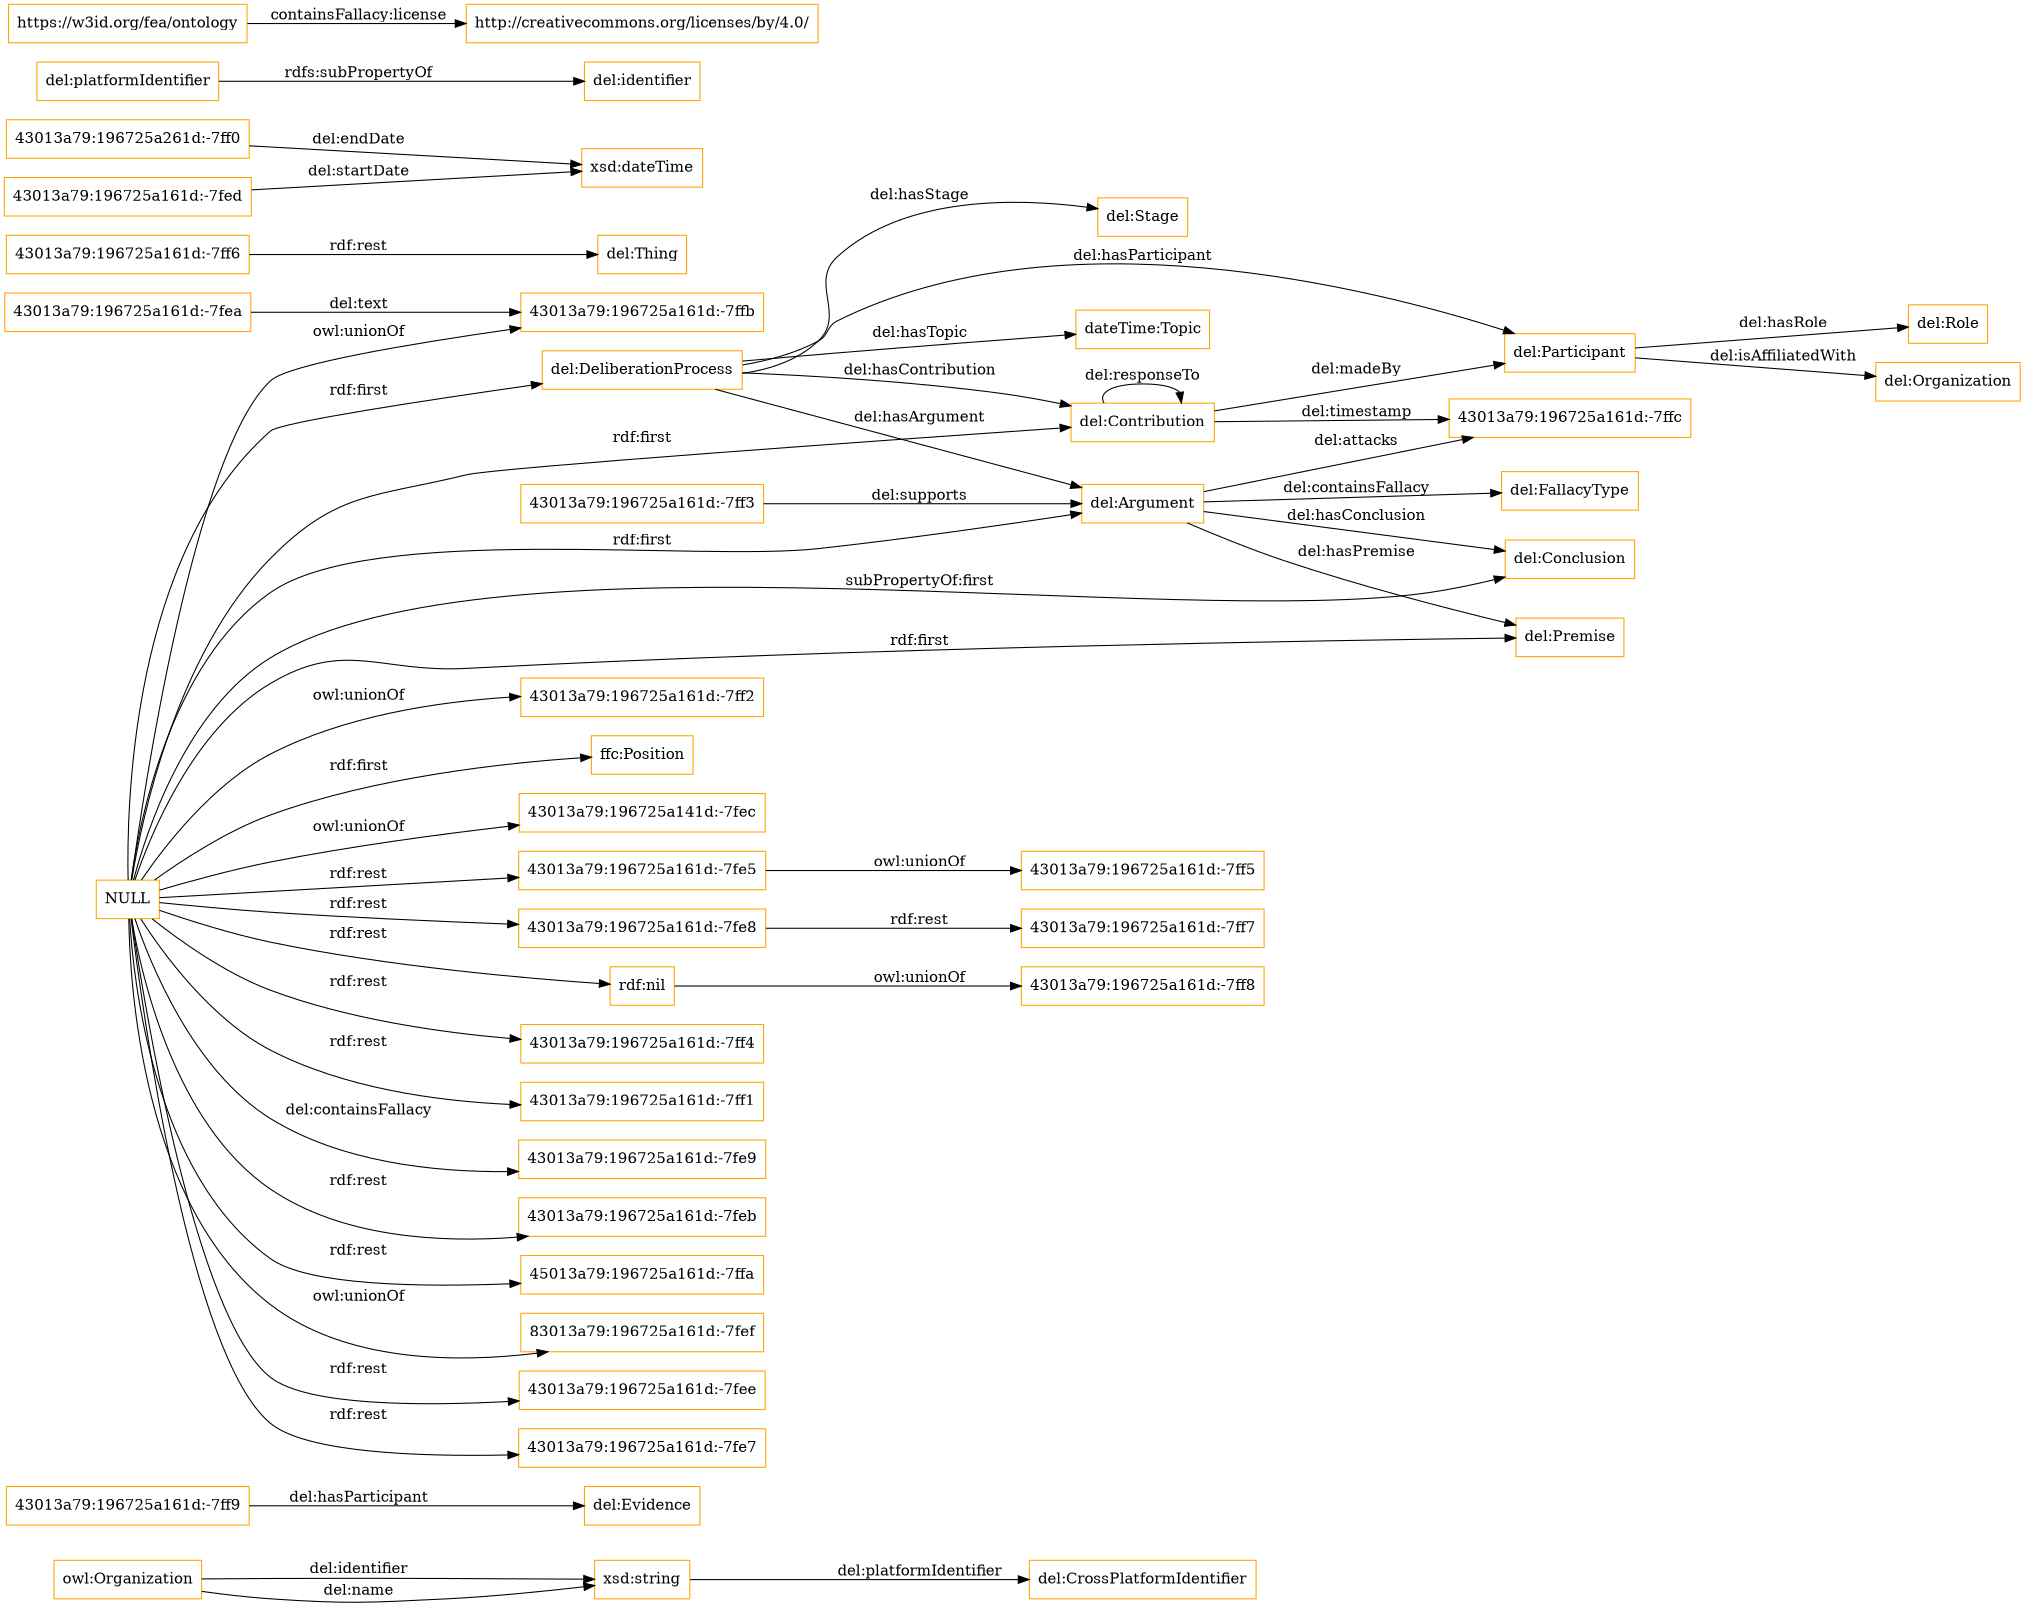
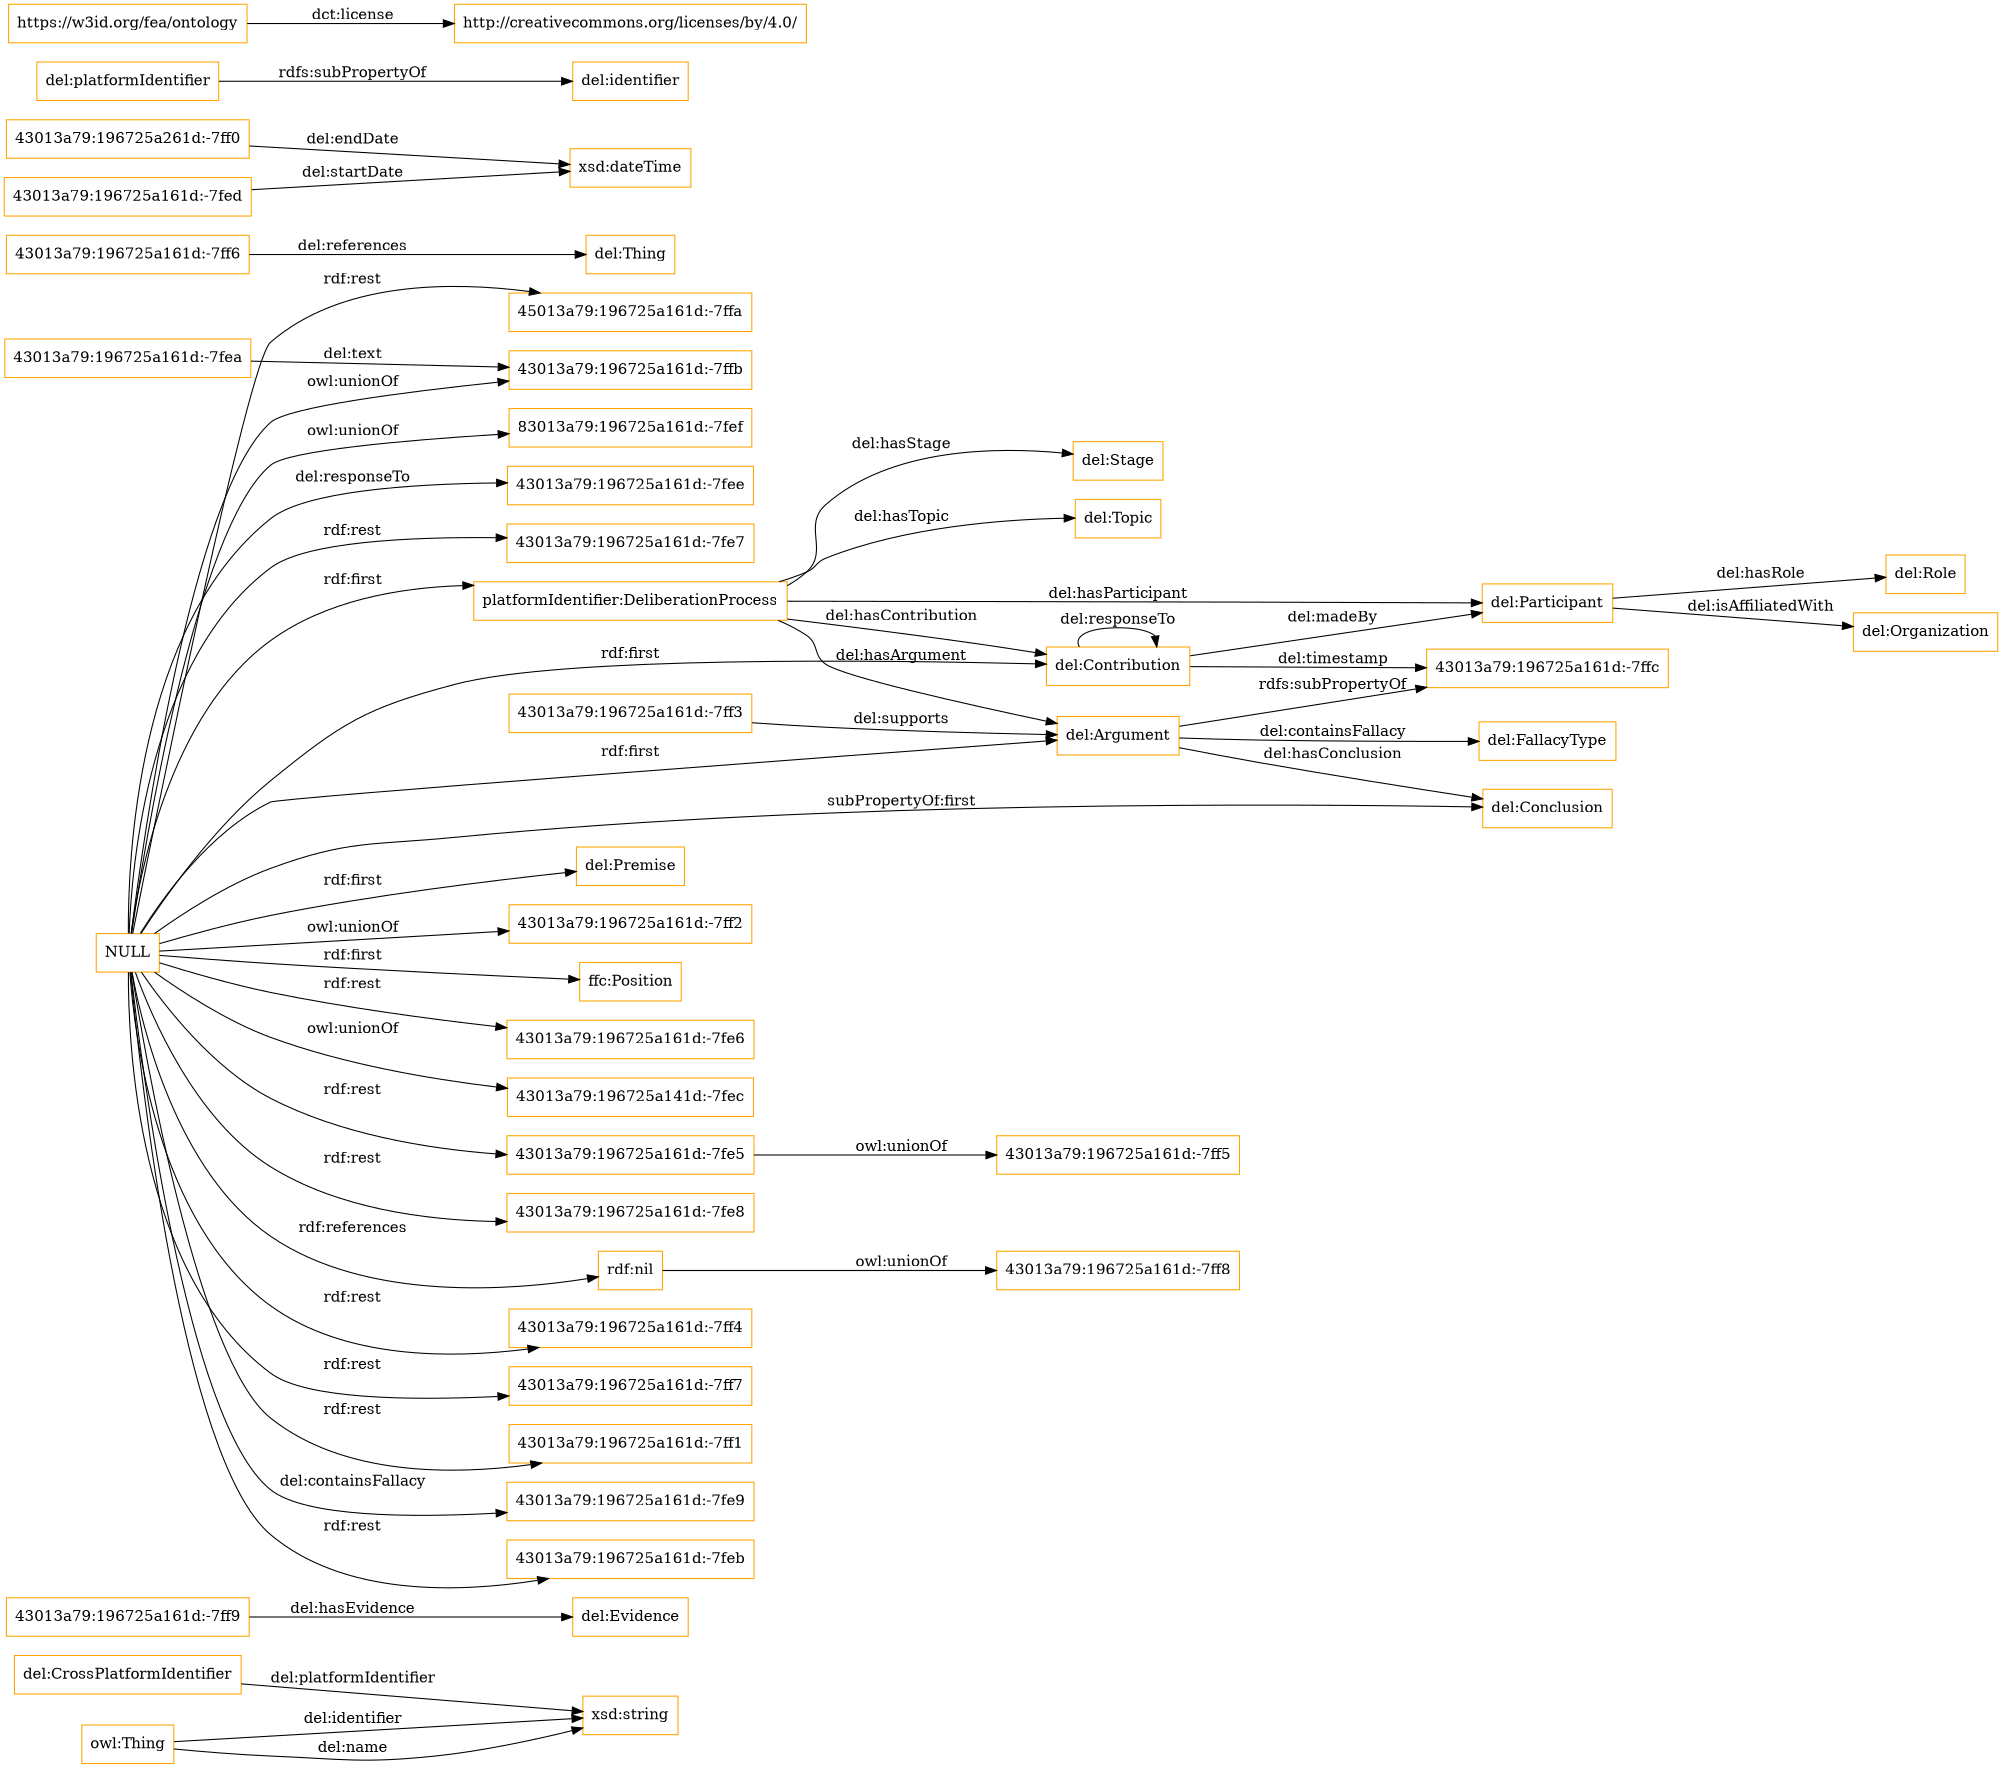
(359, 16) -> (353, 16)
(359, 247) -> (353, 247)
(1143, 329) -> (1118, 519)
(642, 370) -> (630, 601)
(1357, 441) -> (1333, 685)
(1344, 580) -> none
(888, 928) -> (194, 1281)
(359, 934) -> (353, 1228)
none -> (630, 1040)
(359, 1369) -> (353, 478)
(359, 1498) -> (353, 1609)
(128, 1580) -> (128, 1744)
(854, 1580) -> (407, 1697)
